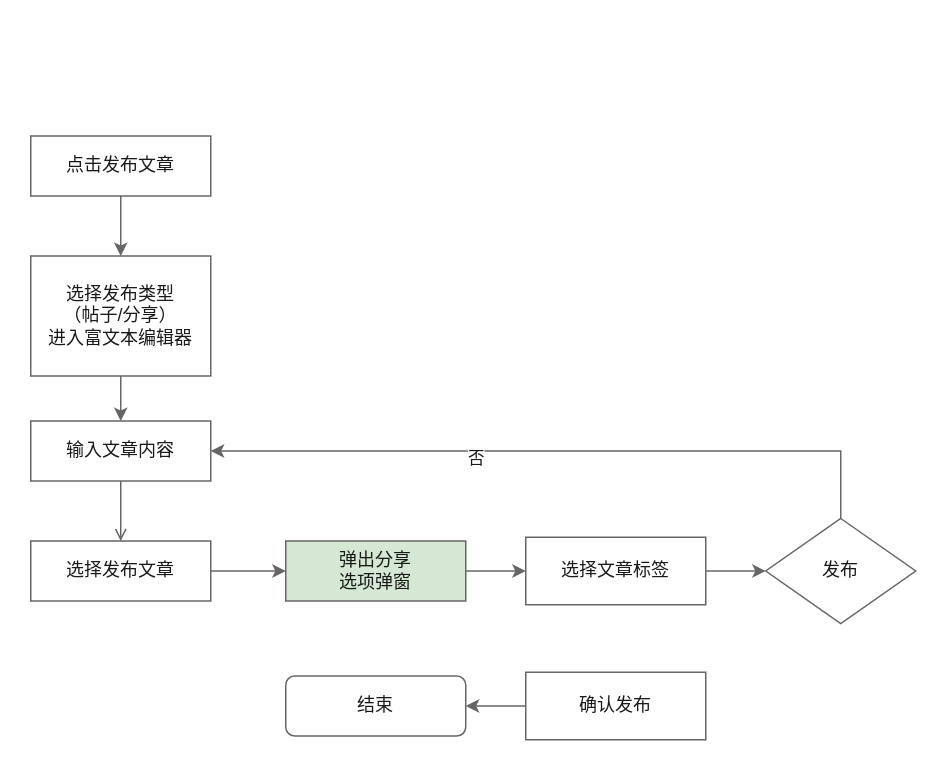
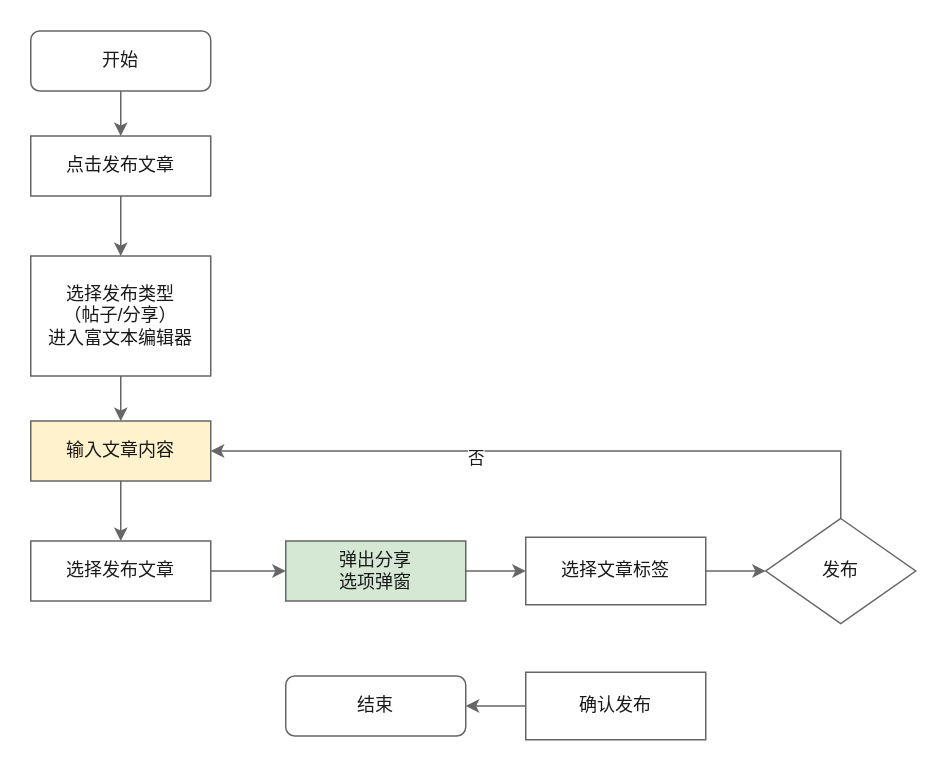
none -> (121, 61)
none -> (121, 119)
(121, 451) -> (121, 451)
(121, 531) -> (121, 529)
